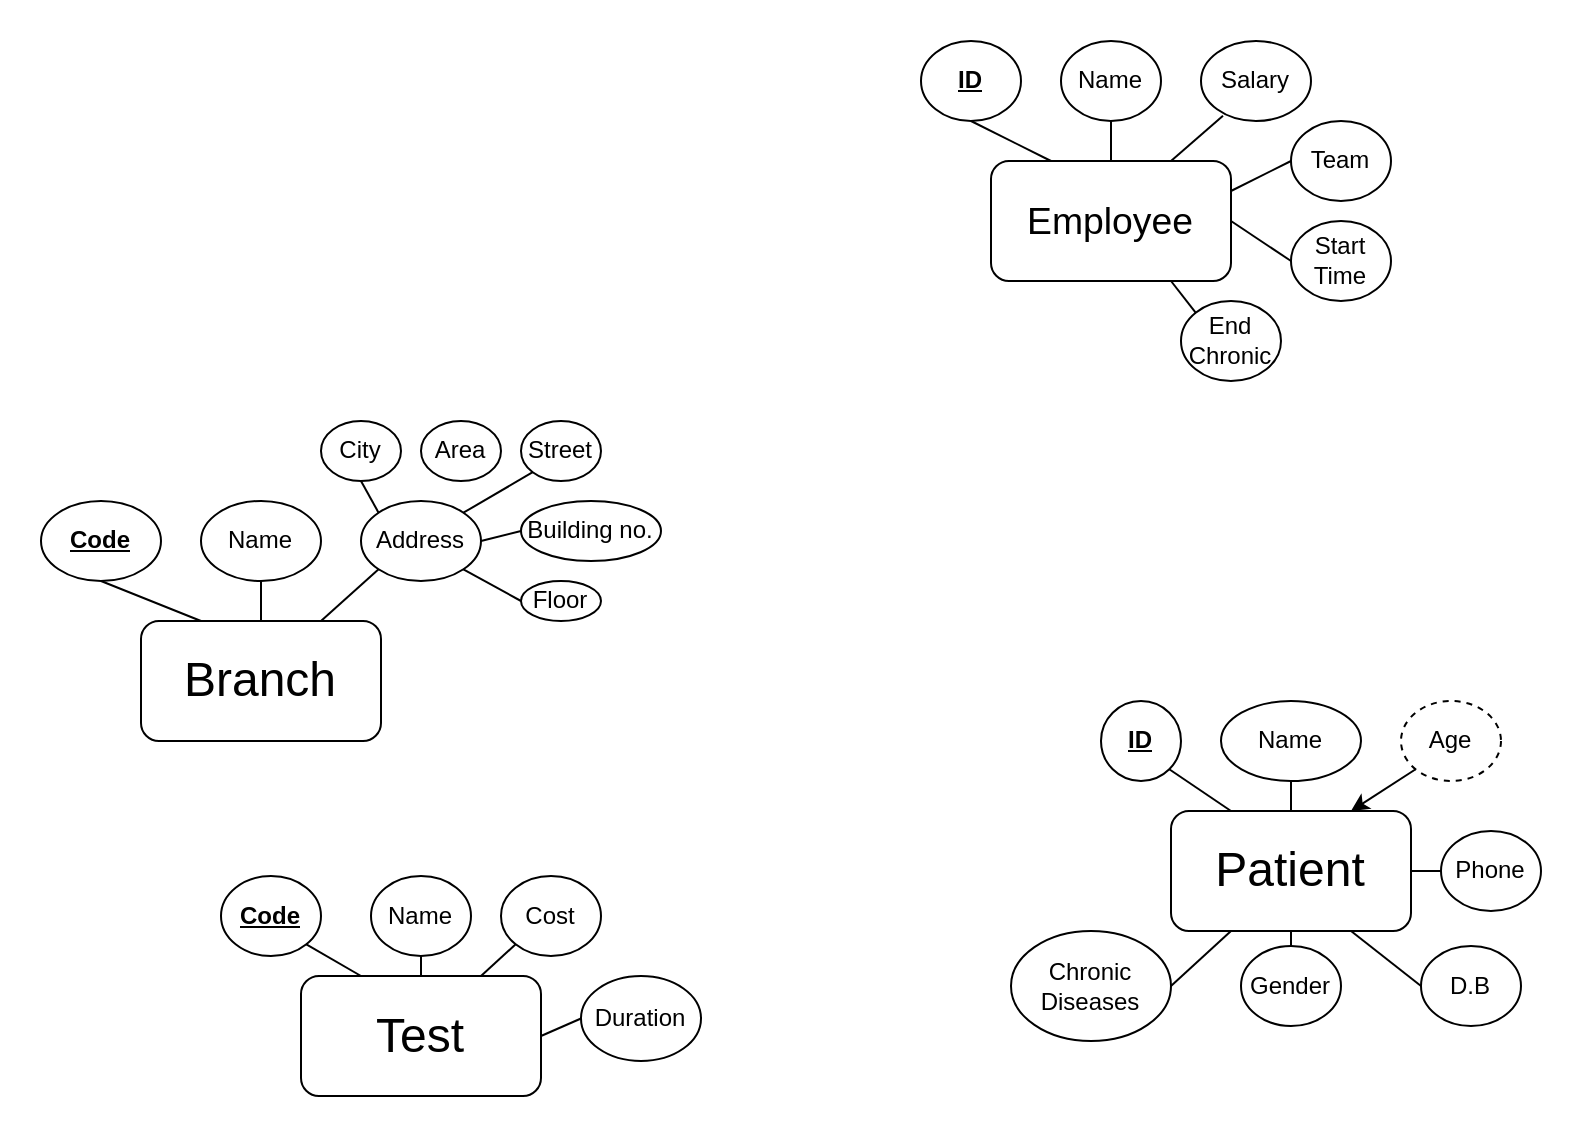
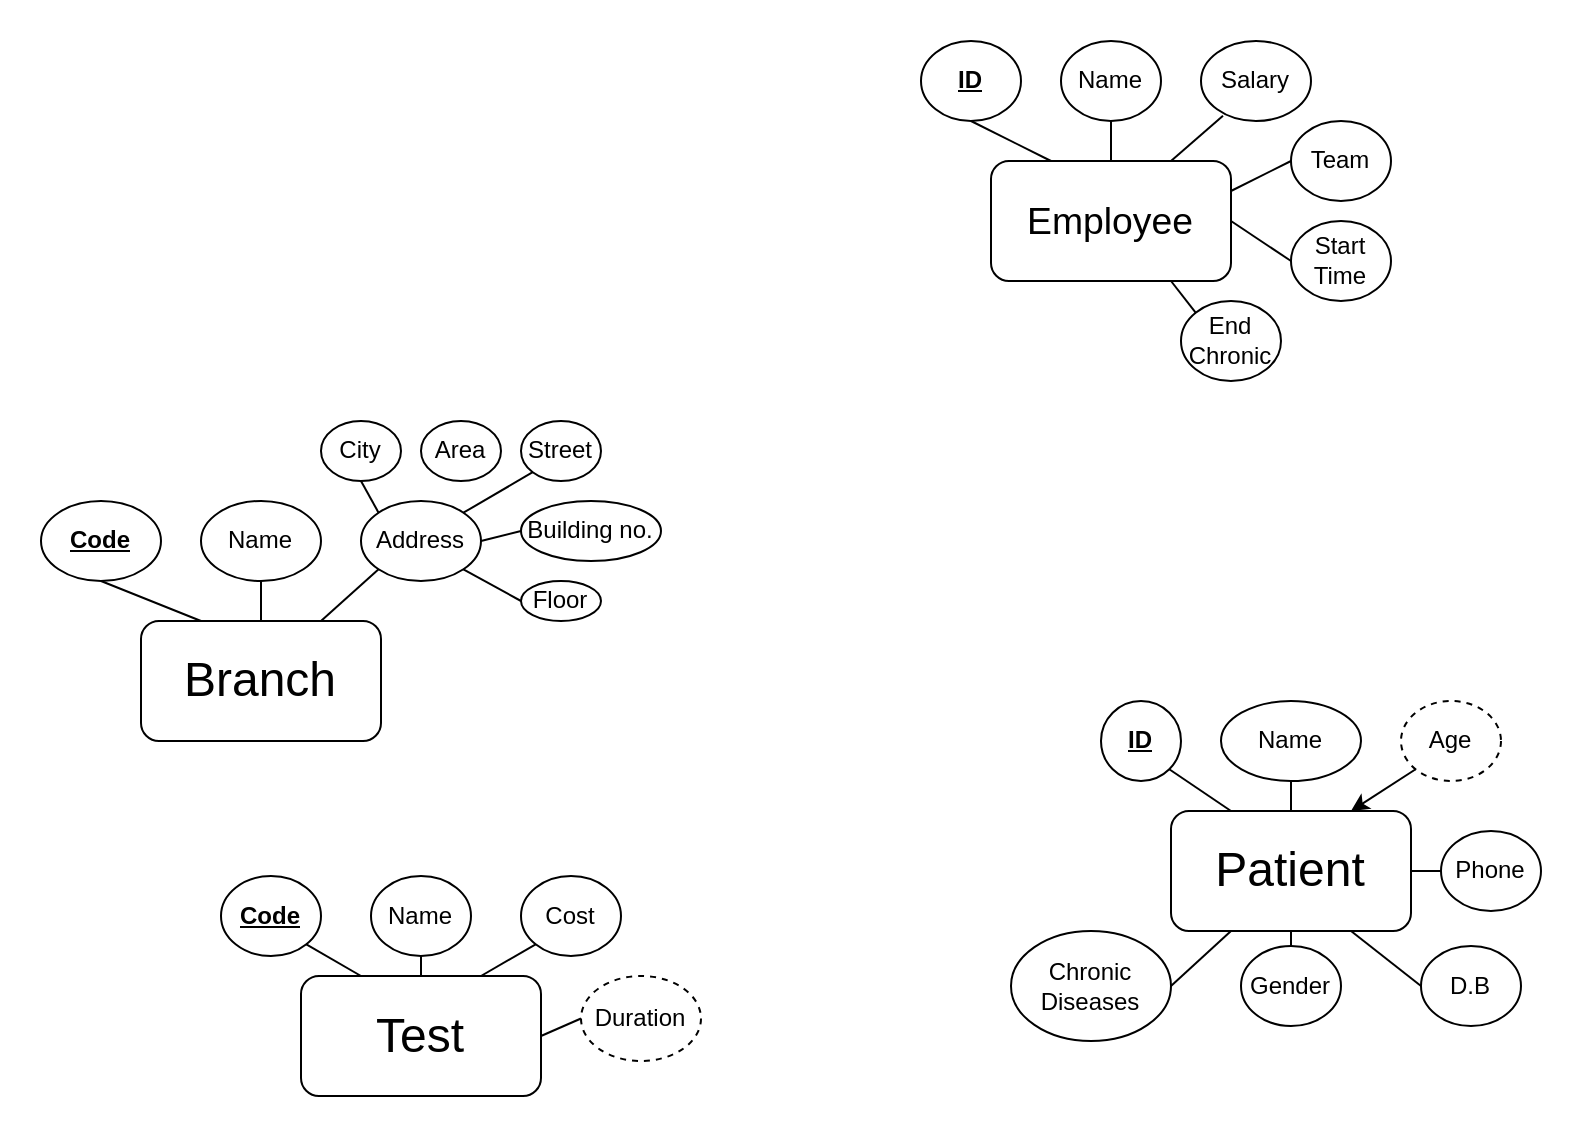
(551, 916) -> (571, 916)
(641, 1019) -> (641, 1019)
